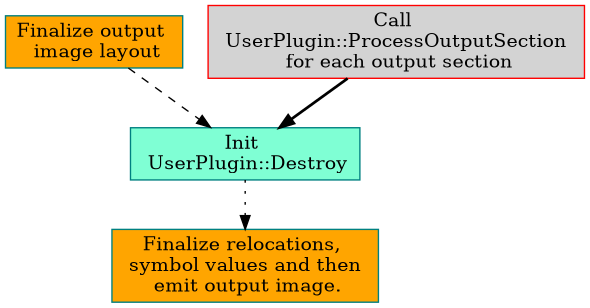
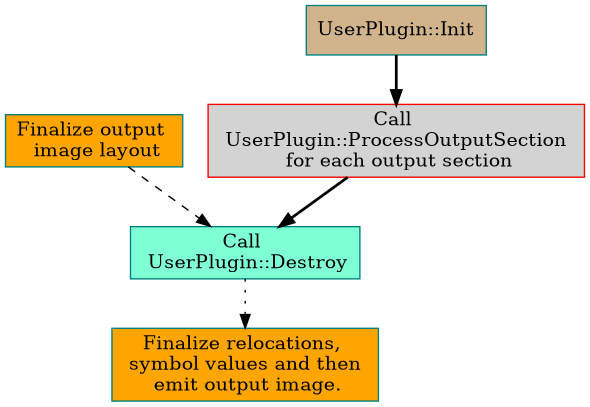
none -> (396, 30)
(245, 154) -> (245, 253)
